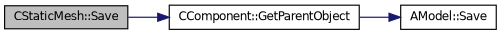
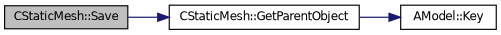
(264, 17) -> (264, 17)
(448, 17) -> (448, 17)
